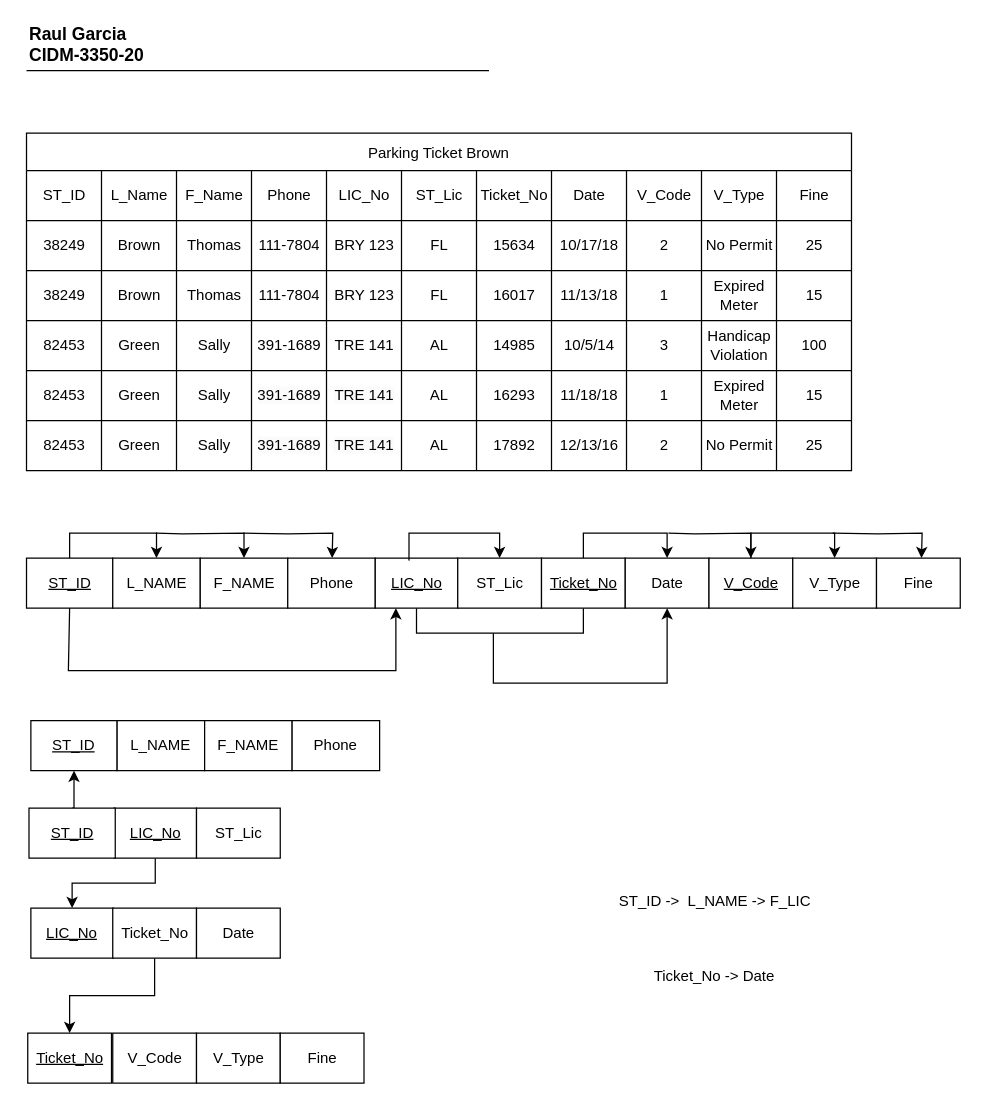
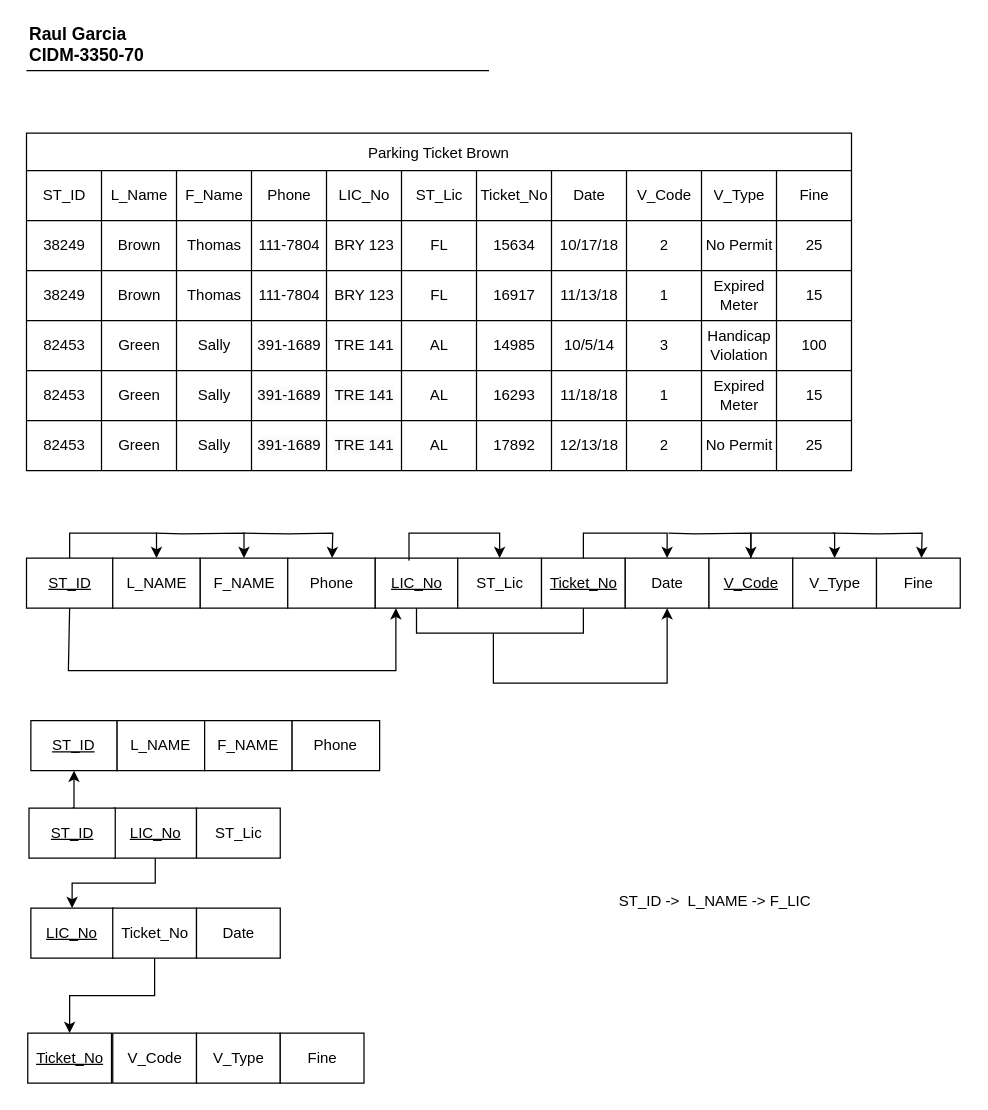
(88, 44) -> (88, 44)
(514, 296) -> (514, 296)
(589, 446) -> (589, 446)
(714, 977) -> none
